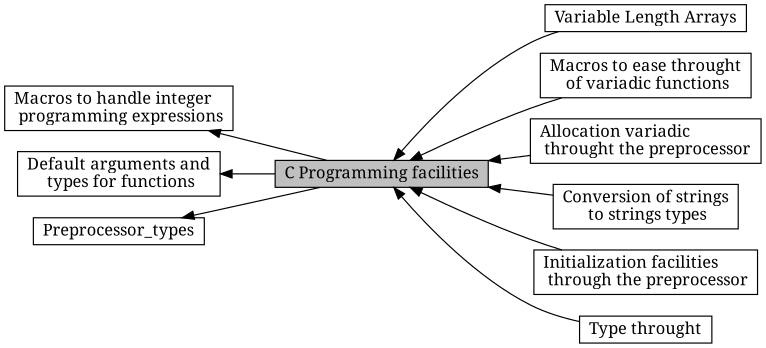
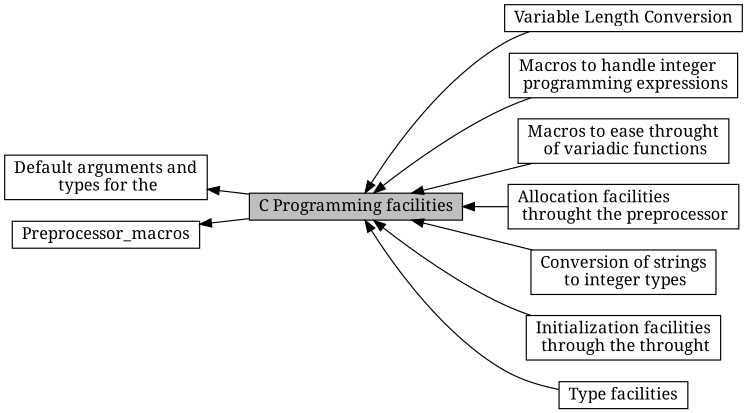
(646, 18) -> (623, 18)
(646, 141) -> (623, 207)
(273, 147) -> (454, 136)
(119, 174) -> (106, 177)
(646, 207) -> (623, 272)
(119, 231) -> (106, 235)
(646, 272) -> (623, 338)
(646, 330) -> (623, 395)
